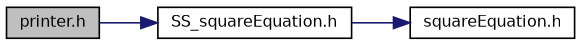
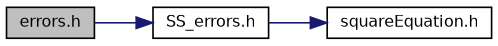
(53, 23) -> (50, 23)
(255, 23) -> (211, 23)
